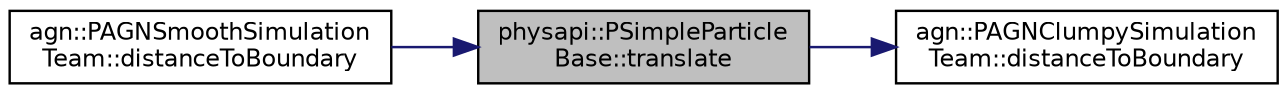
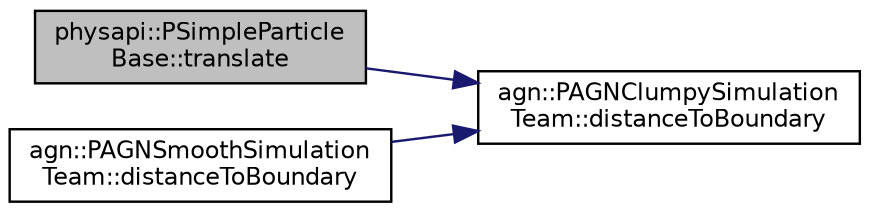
(422, 47) -> (423, 138)
